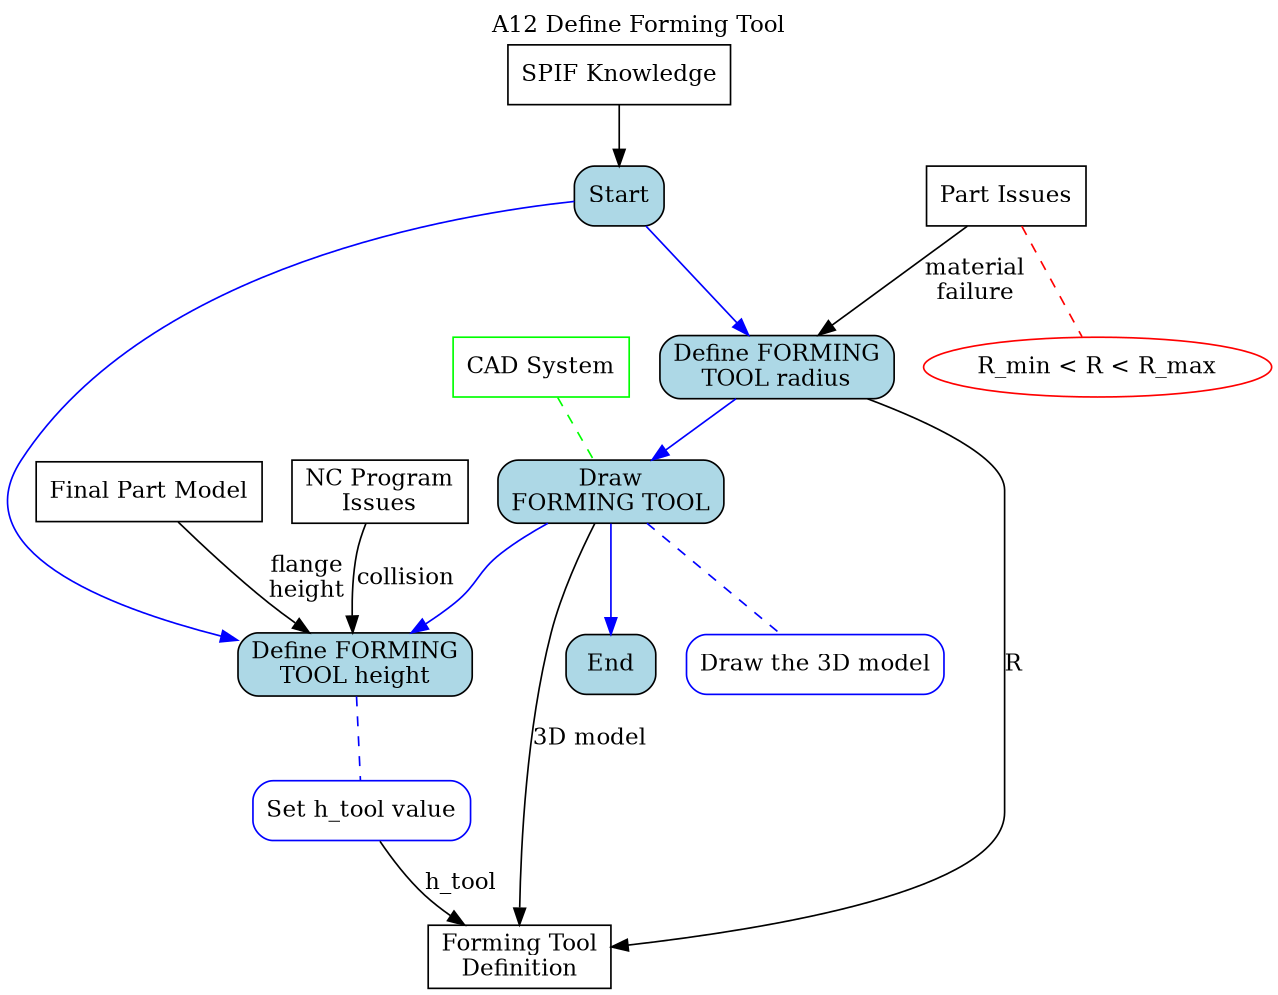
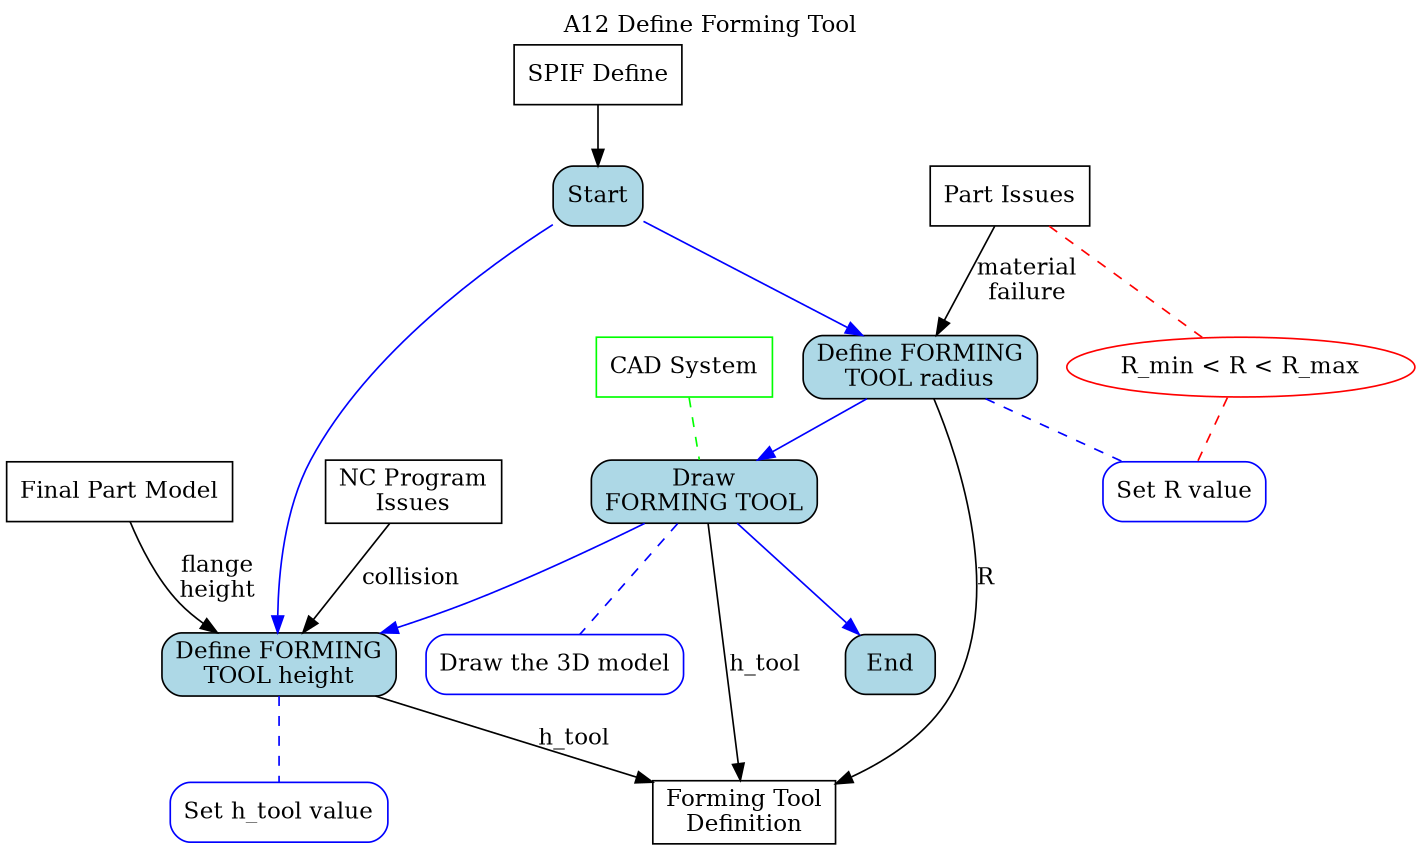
(619, 75) -> (598, 75)
none -> (1184, 492)
(590, 738) -> (765, 664)
(412, 882) -> (506, 737)
